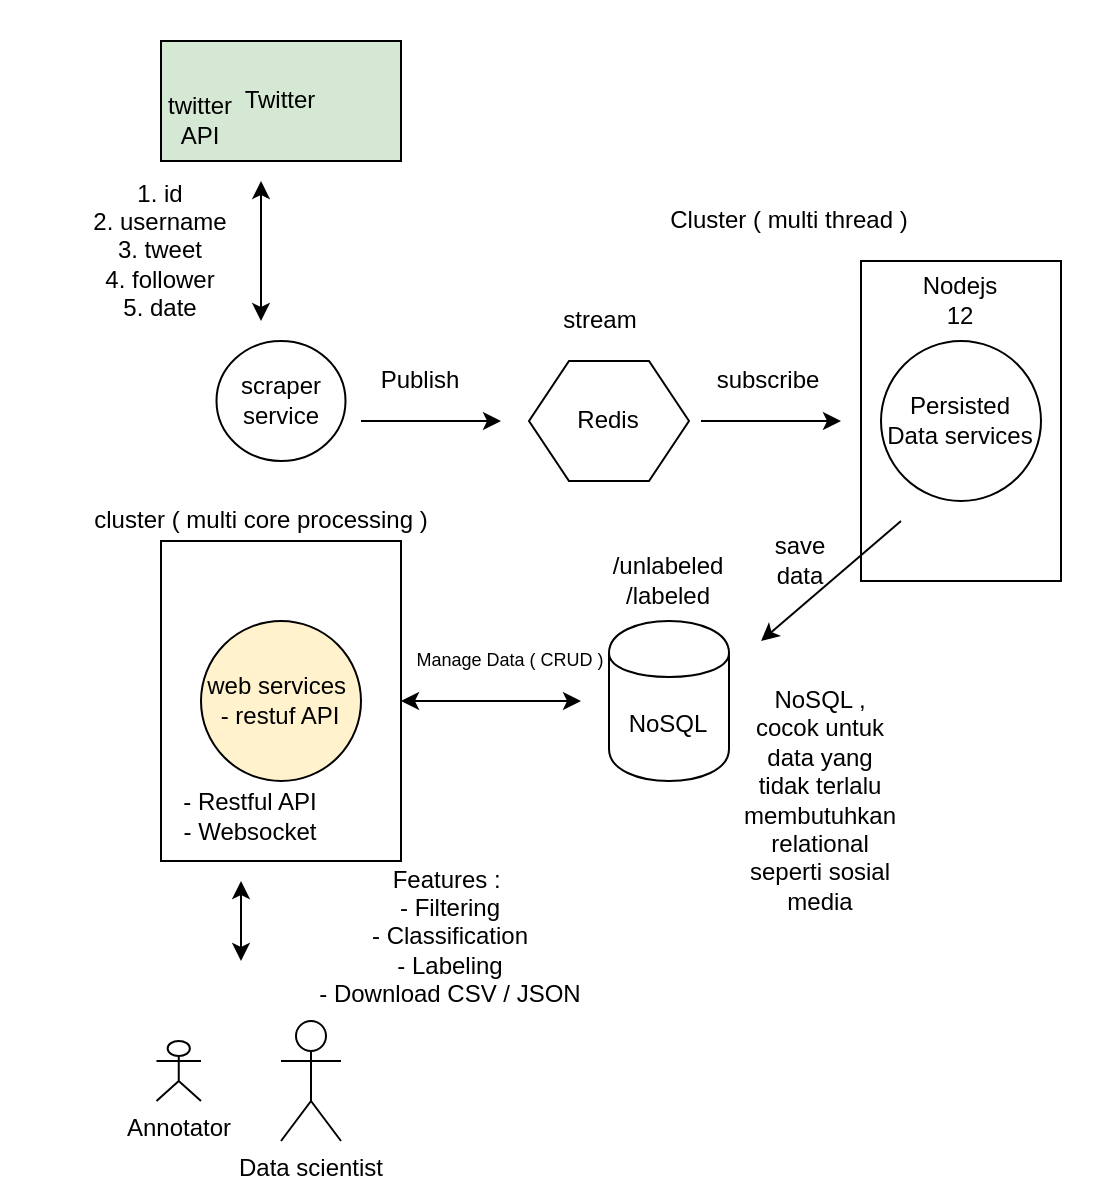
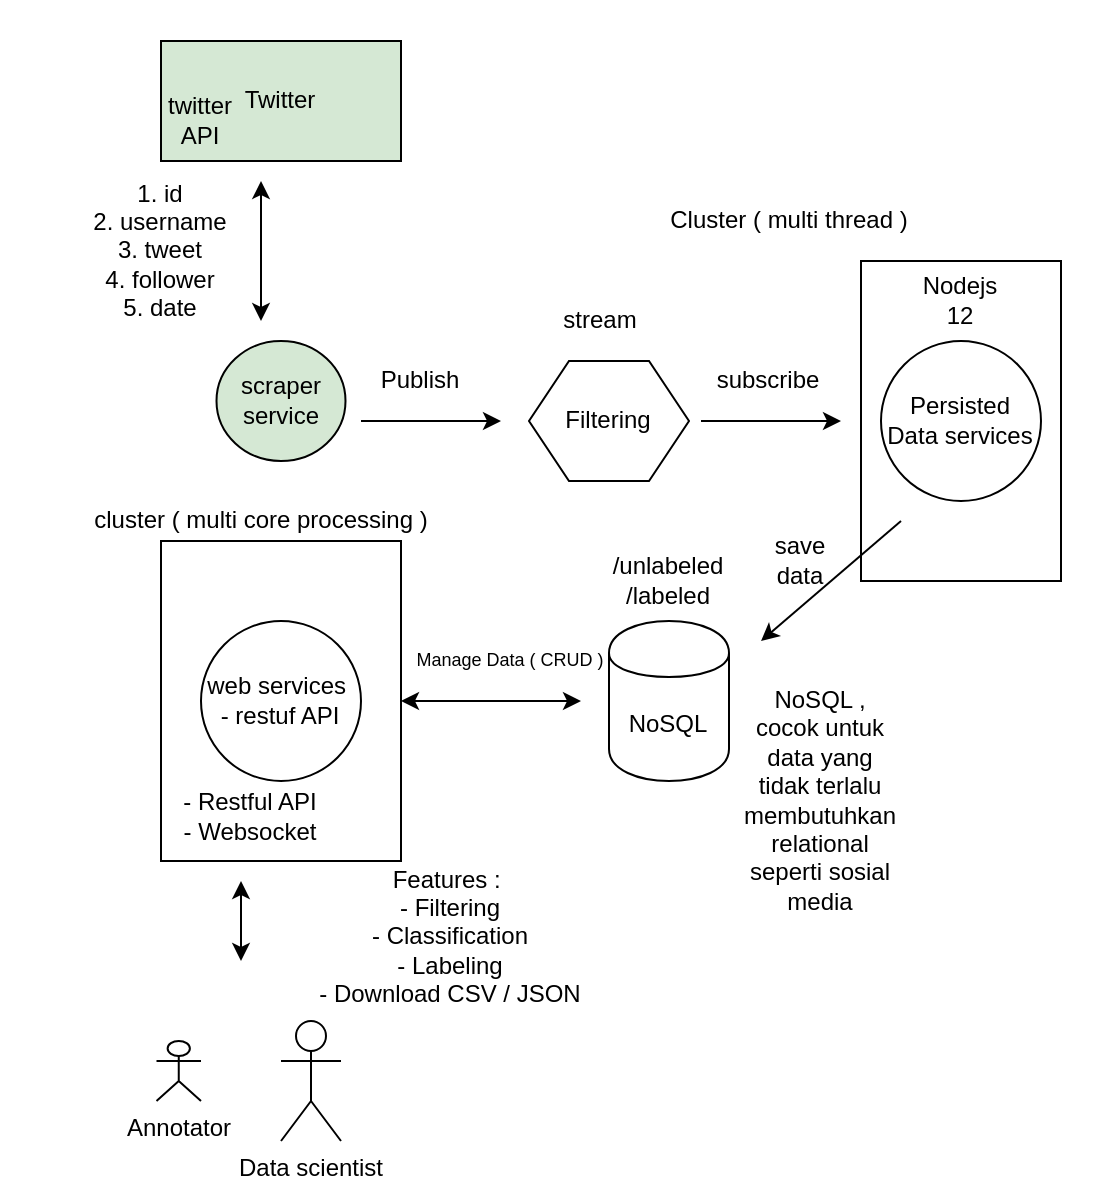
(281, 401) -> (281, 401)
(609, 421) -> (609, 421)
(281, 701) -> (281, 701)
